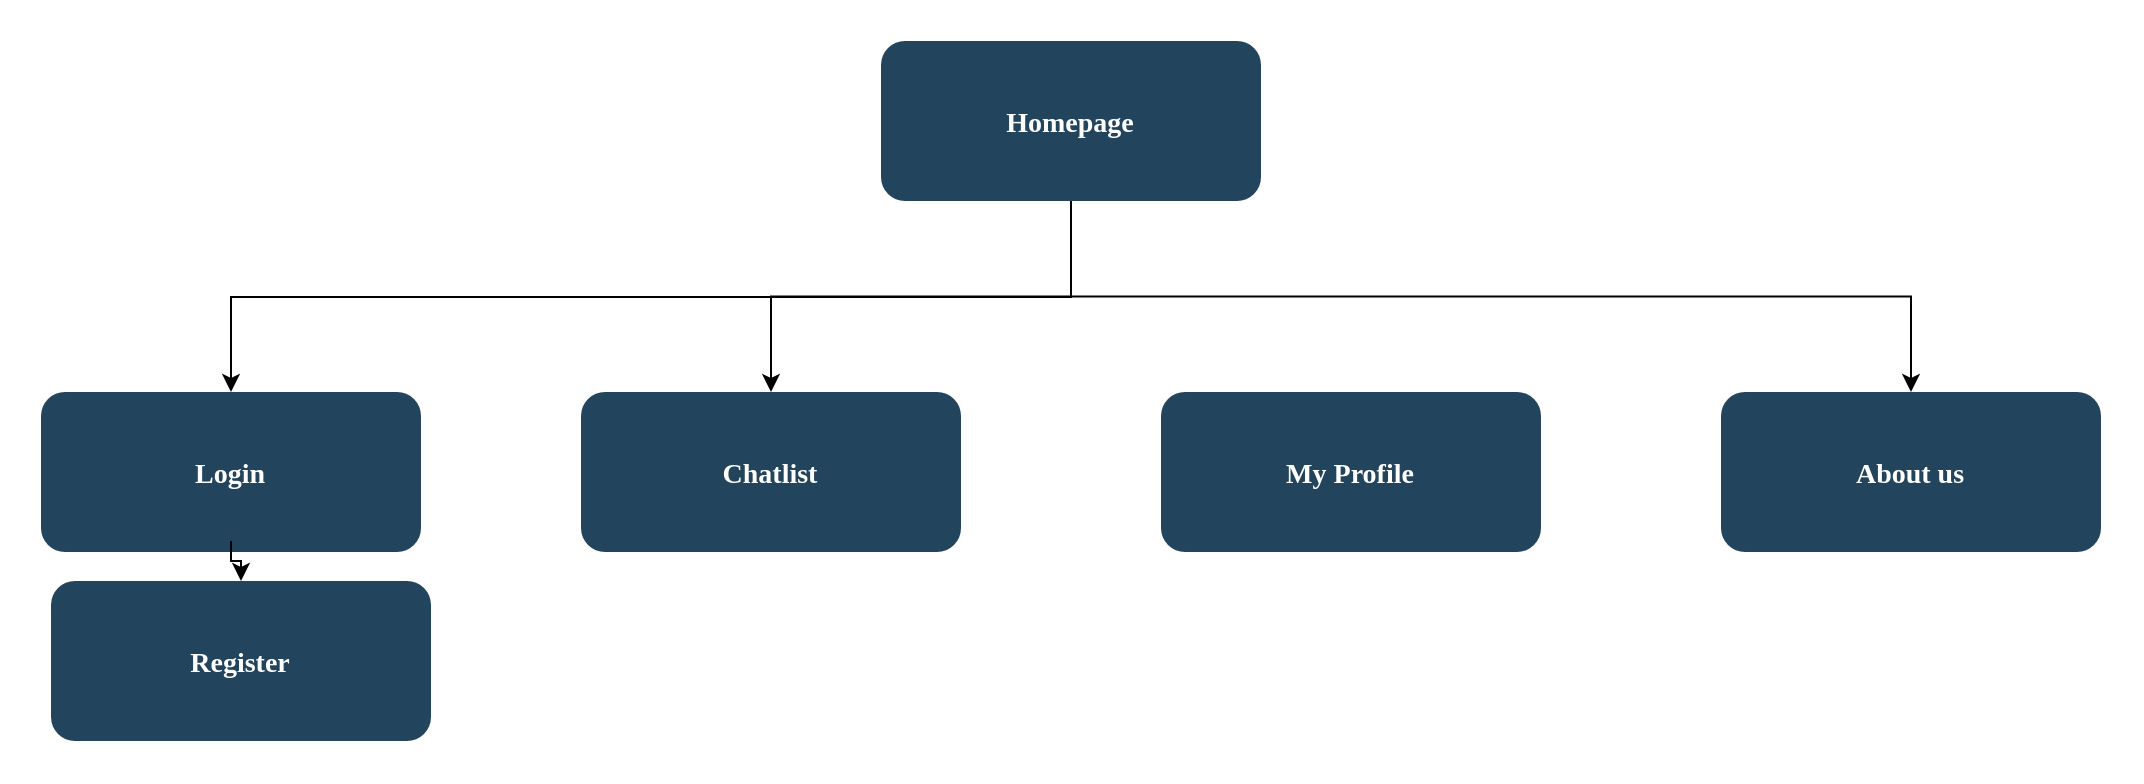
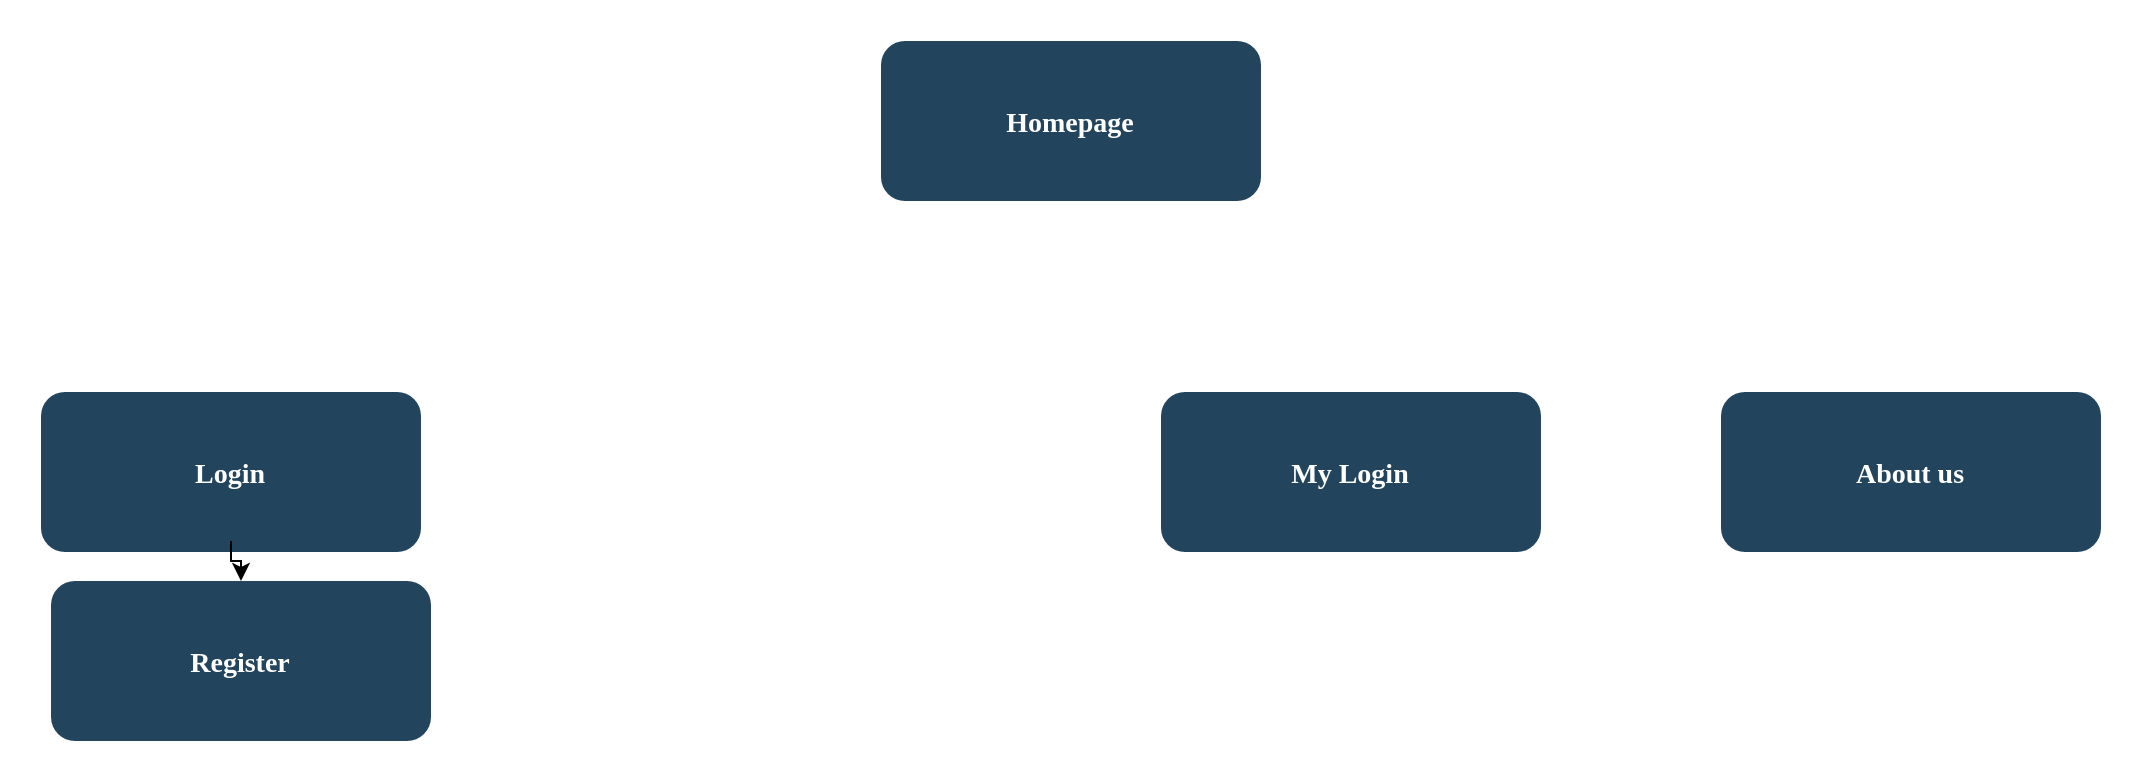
(459, 297) -> none
(1534, 297) -> none
(771, 339) -> none
(771, 472) -> none
(1350, 474) -> (1350, 474)
